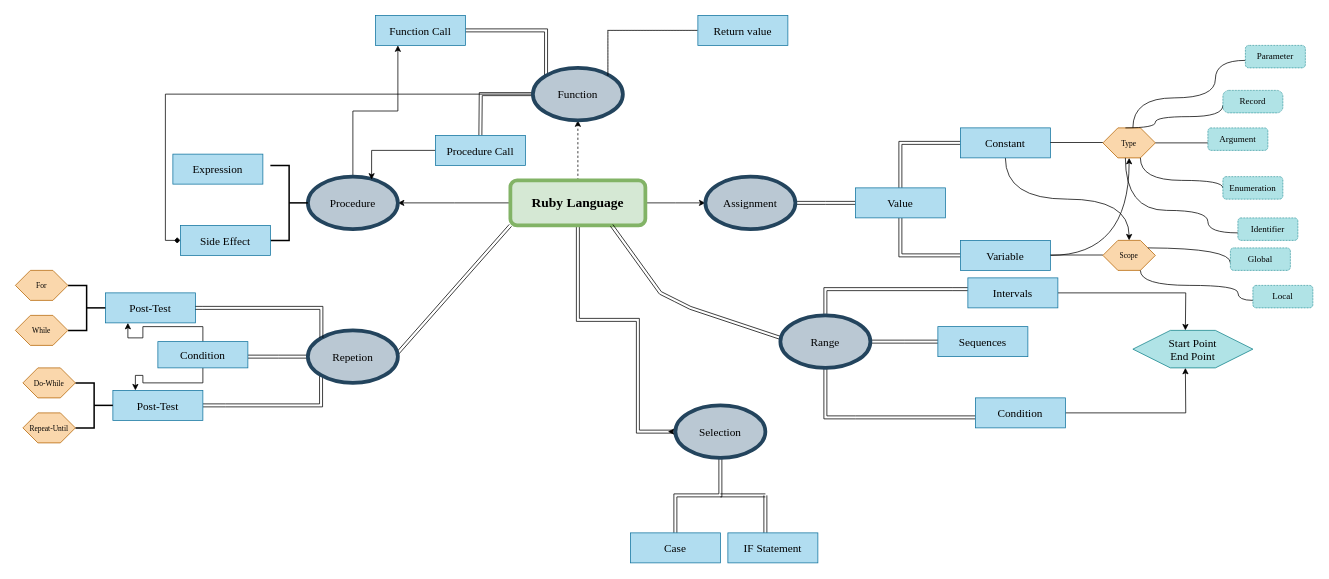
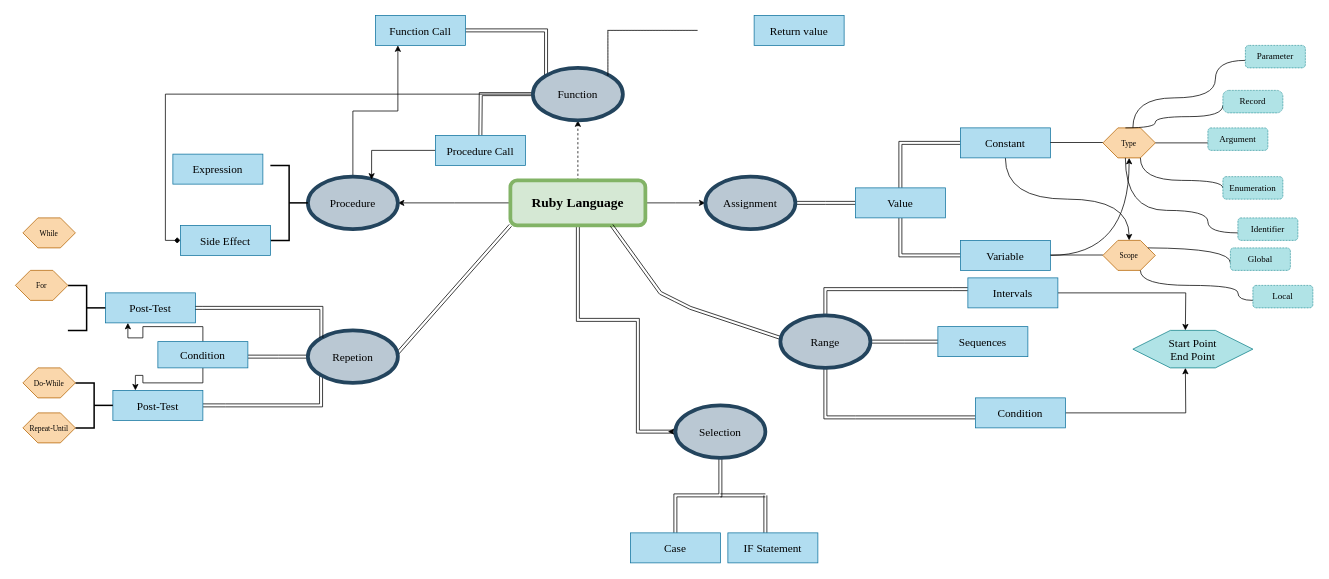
(743, 30) -> (799, 30)
(42, 330) -> (49, 233)
